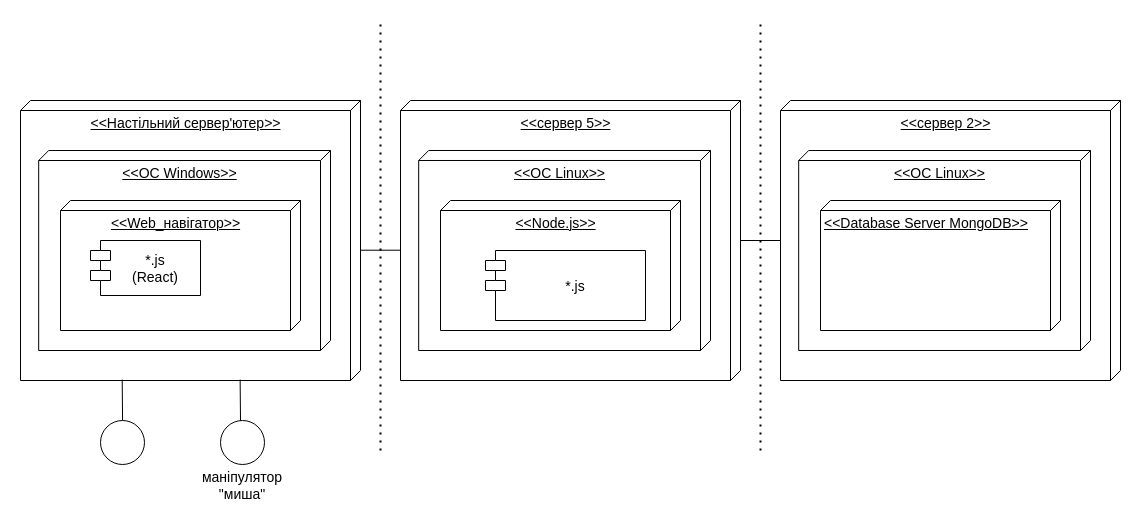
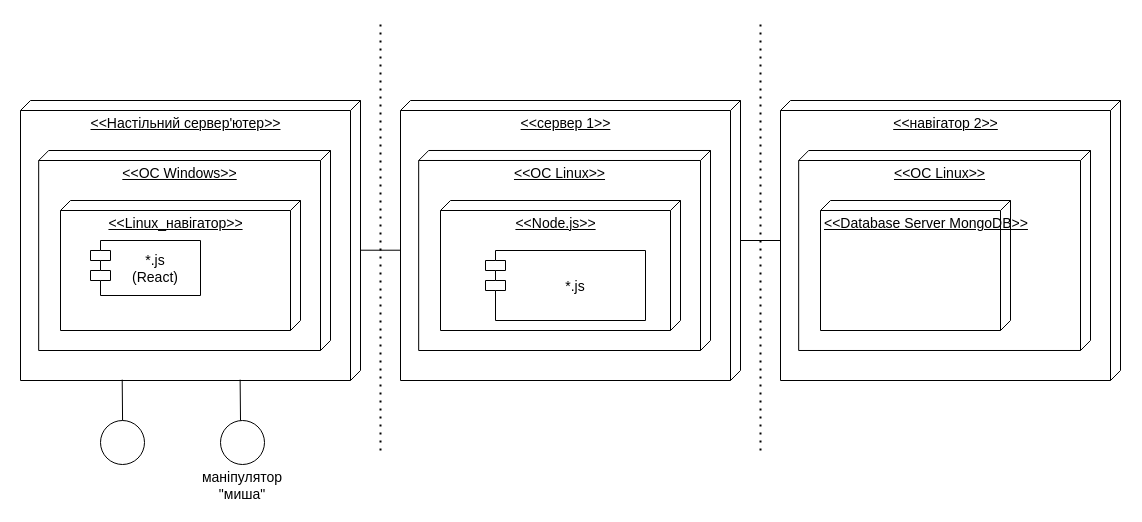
(566, 123) -> (566, 123)
(946, 123) -> (946, 123)
(176, 223) -> (176, 223)
(941, 266) -> (916, 266)
